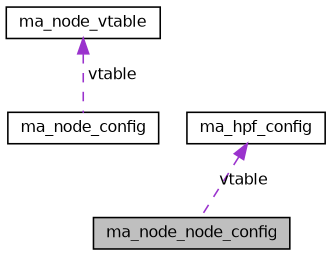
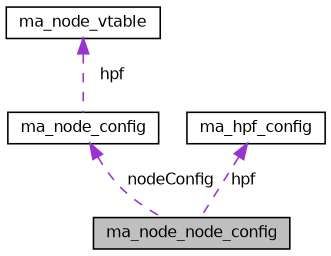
(110, 75) -> (110, 75)
(241, 181) -> (241, 181)
none -> (126, 192)
